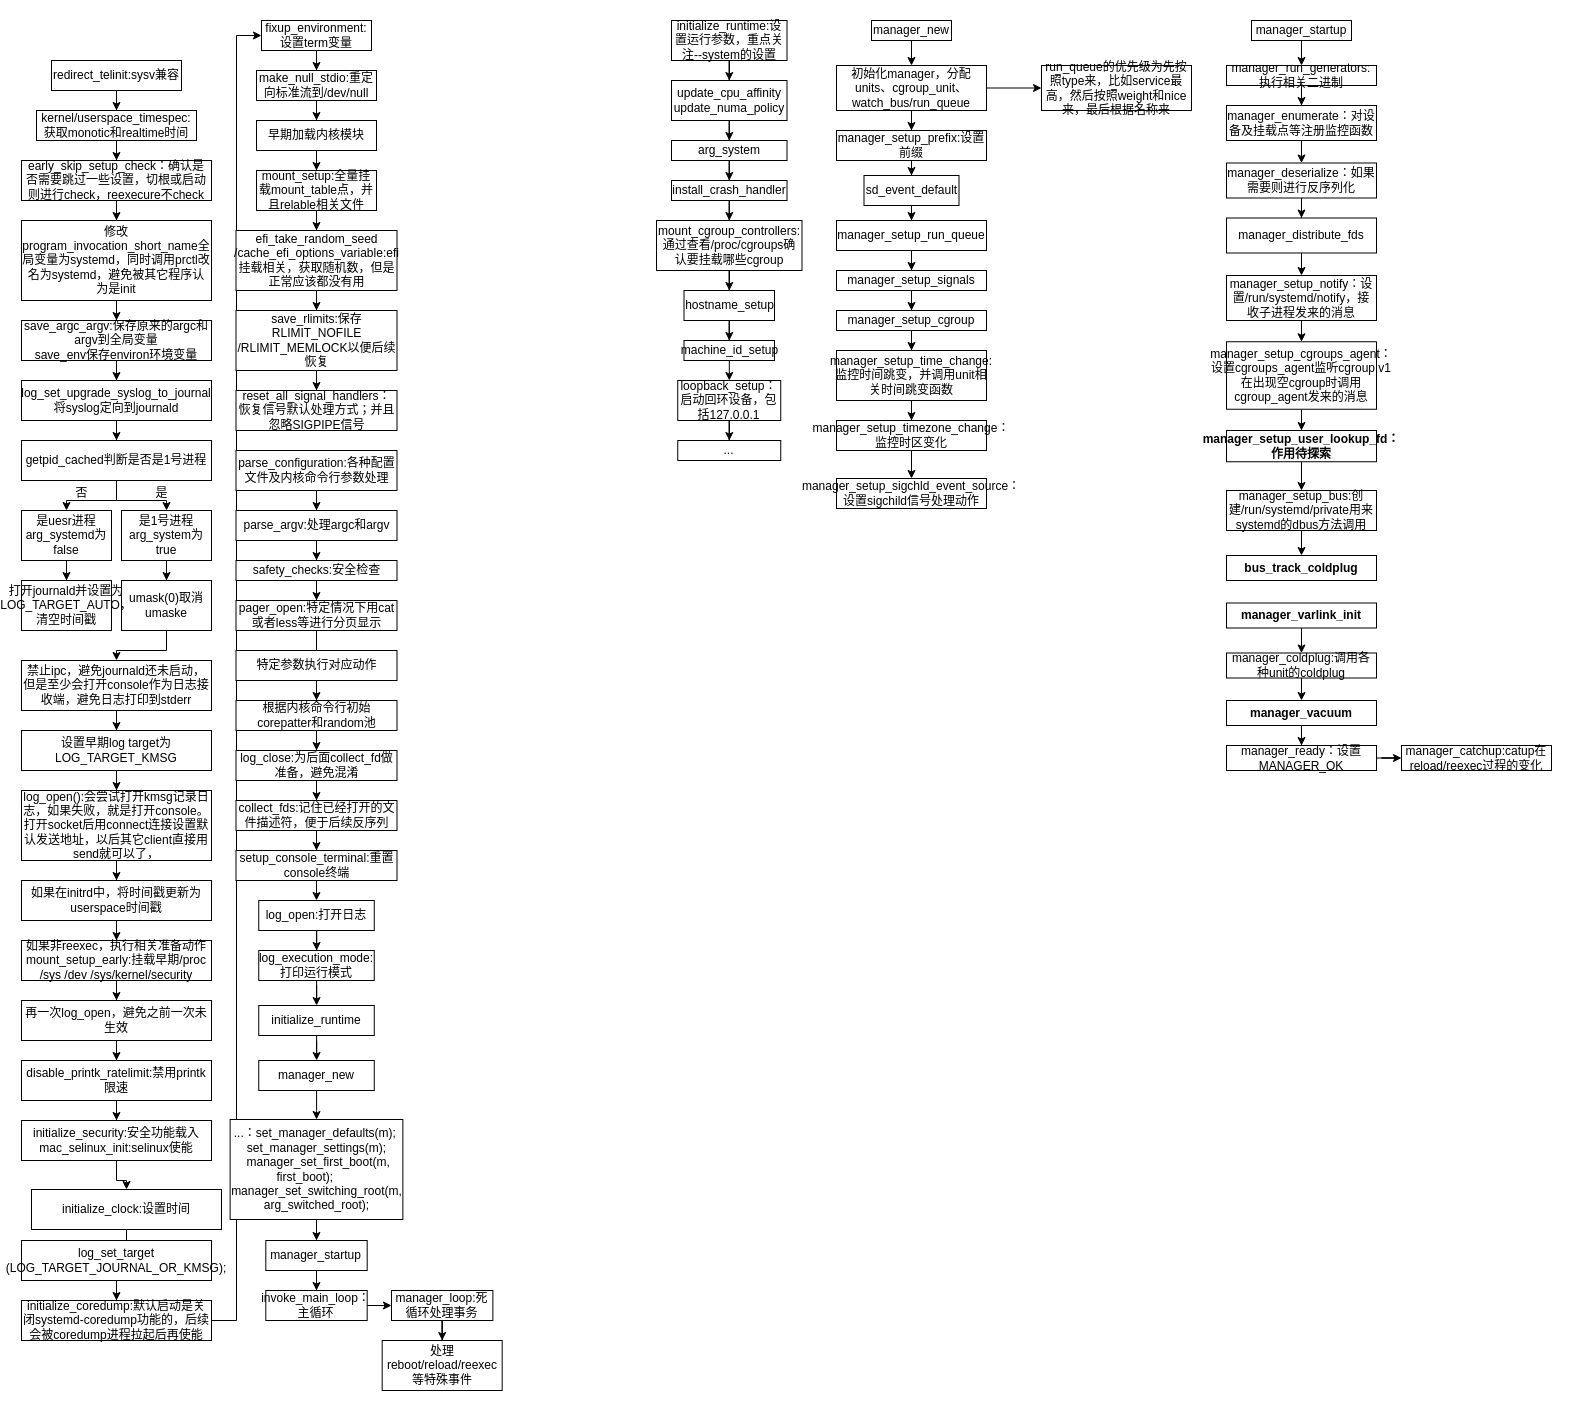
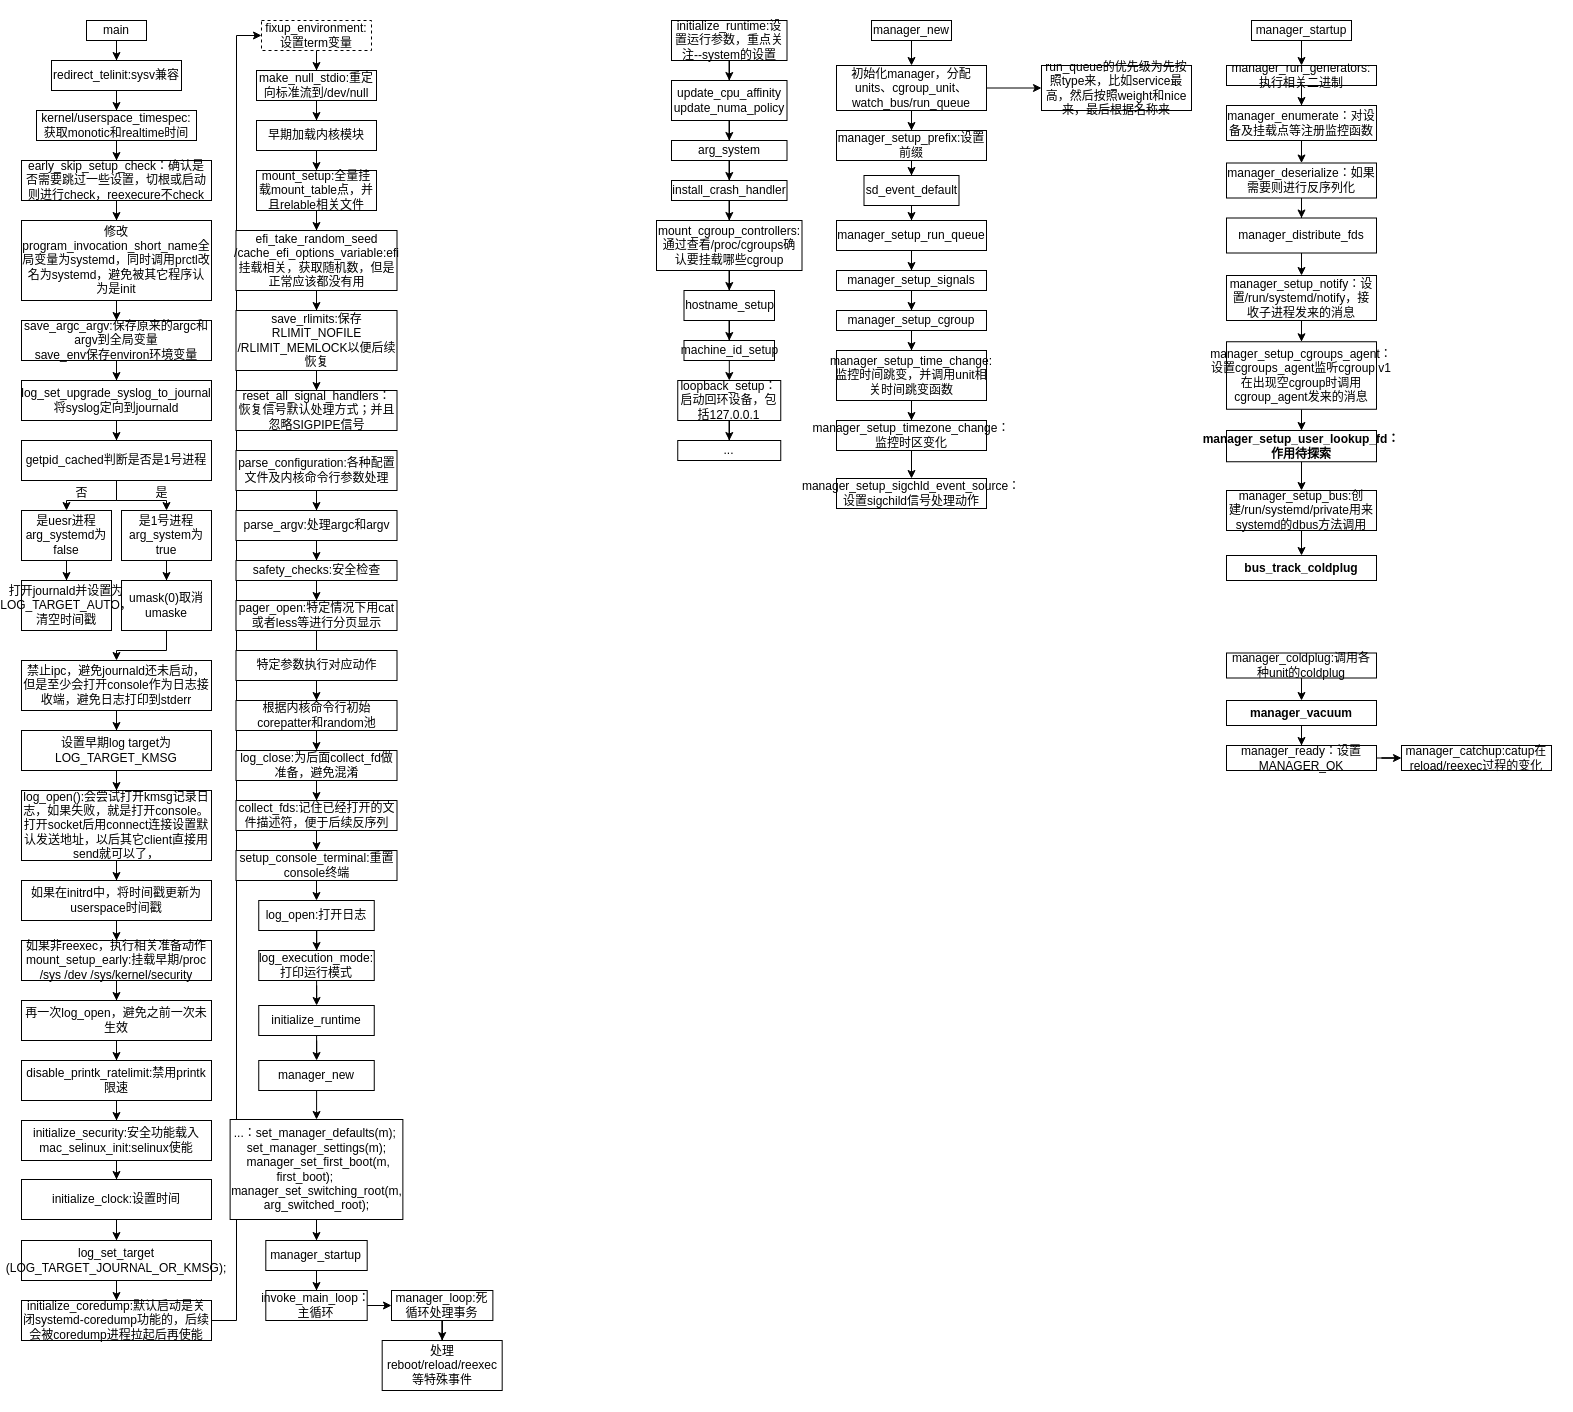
none -> (117, 31)
(317, 36) -> (317, 36)
none -> (117, 55)
(1302, 616) -> none
(1302, 644) -> none
(127, 1210) -> (117, 1200)
